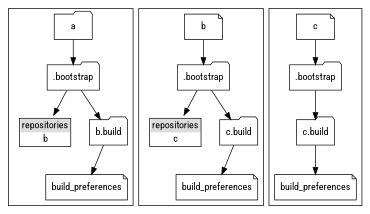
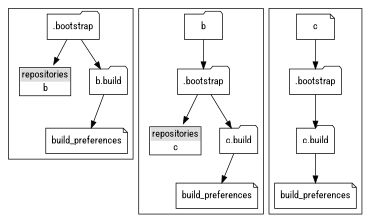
(73, 27) -> none
(204, 27) -> (204, 27)
